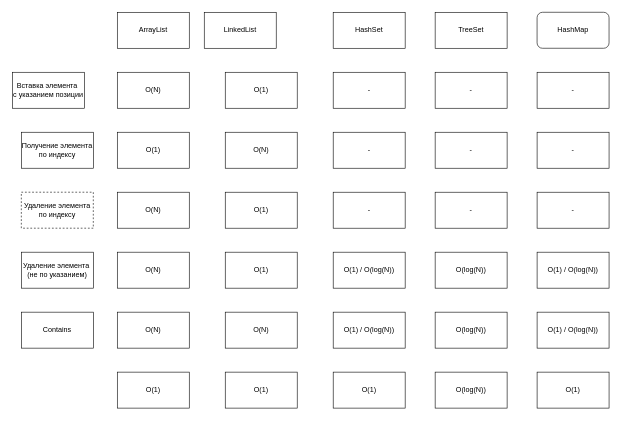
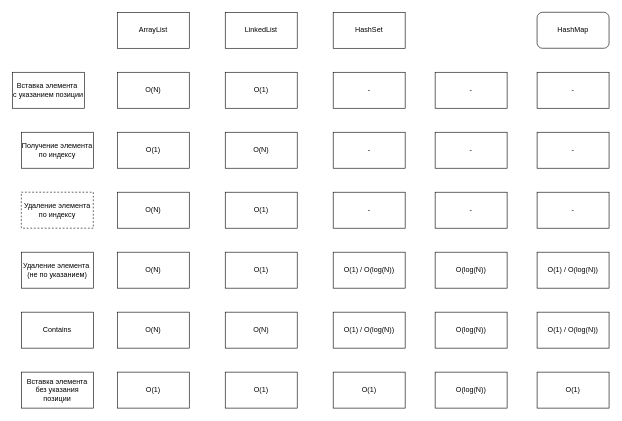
(240, 30) -> (261, 30)
(471, 30) -> none
none -> (57, 390)
